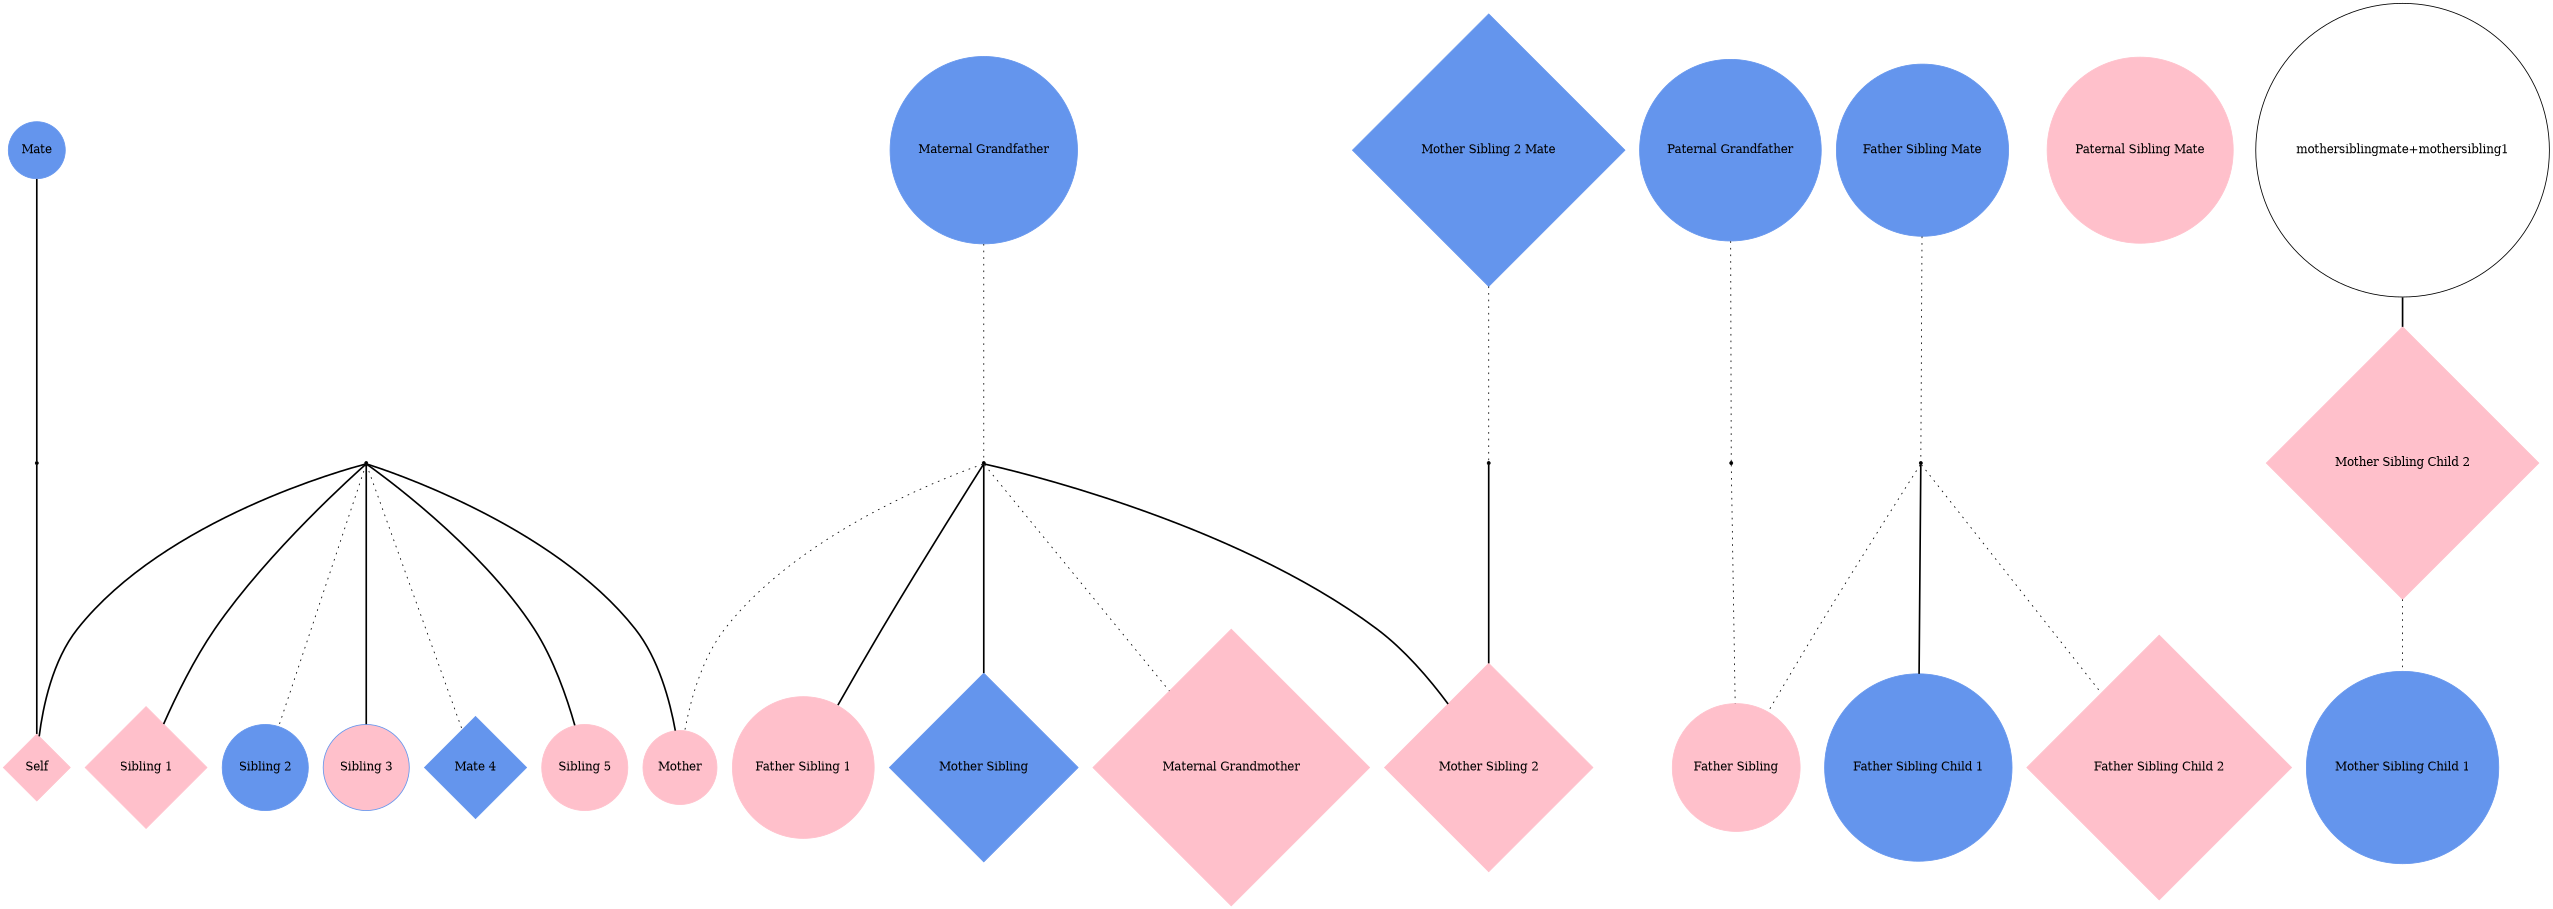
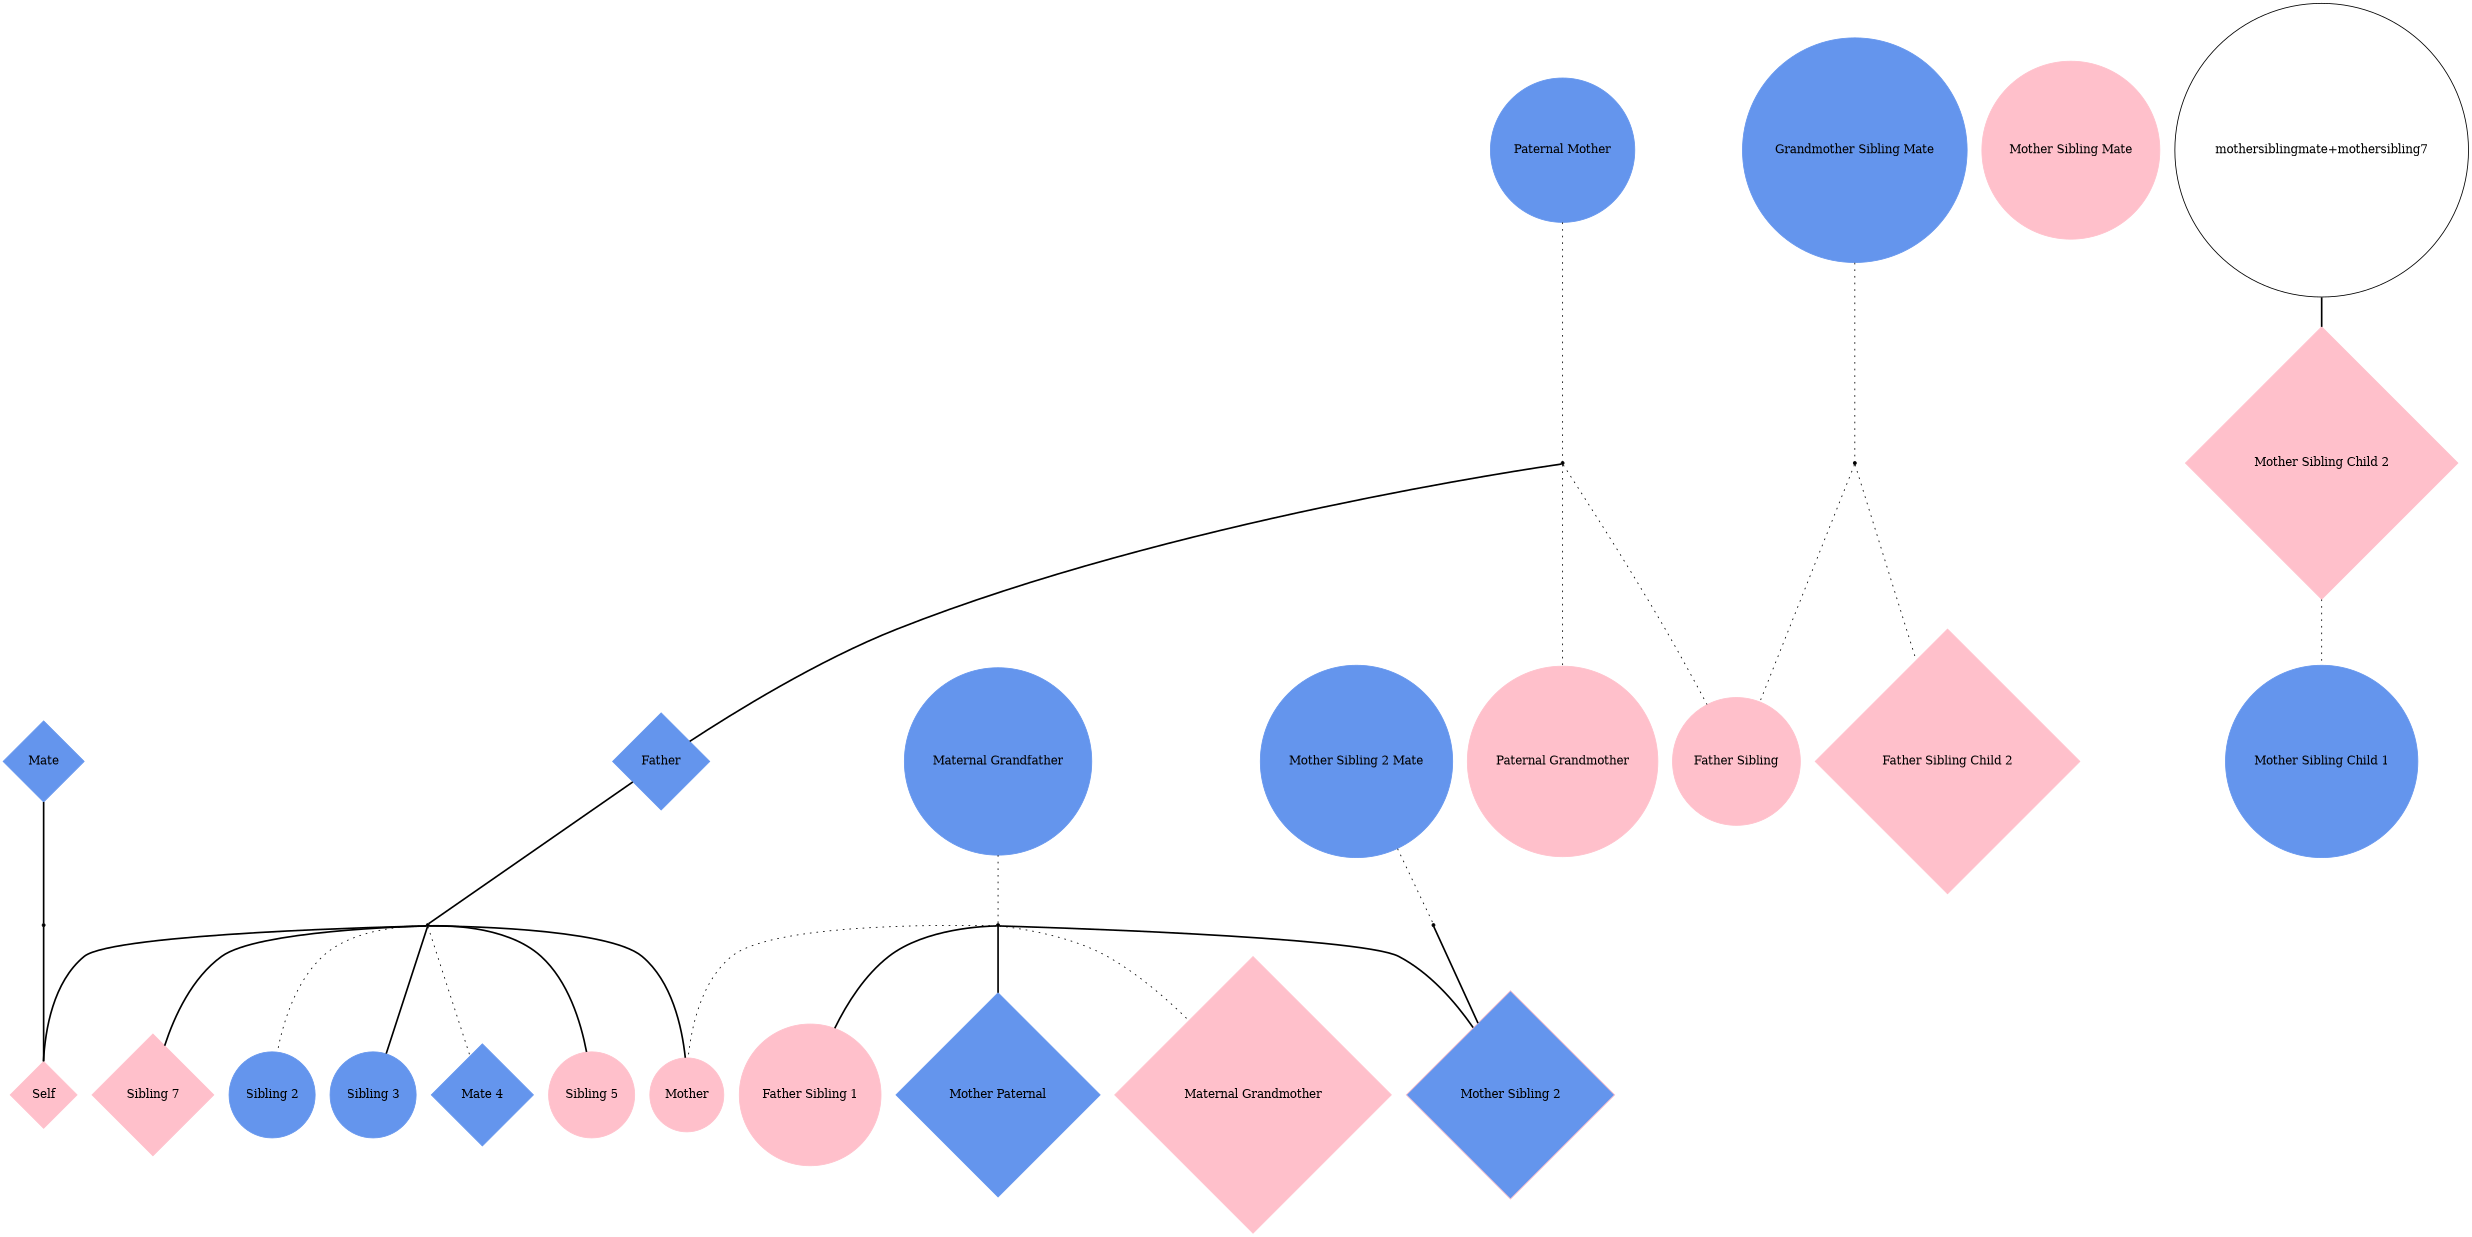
(37, 150) -> (44, 761)
(1489, 150) -> (1356, 761)
(1730, 150) -> (1563, 150)
(1922, 150) -> (1855, 150)
(2140, 150) -> (2071, 150)
(2403, 150) -> (2322, 150)
none -> (661, 761)
none -> (1563, 761)
(146, 768) -> (153, 1095)
(366, 768) -> (373, 1095)
(984, 768) -> (998, 1095)
(1489, 768) -> (1510, 1095)
(1918, 768) -> none
